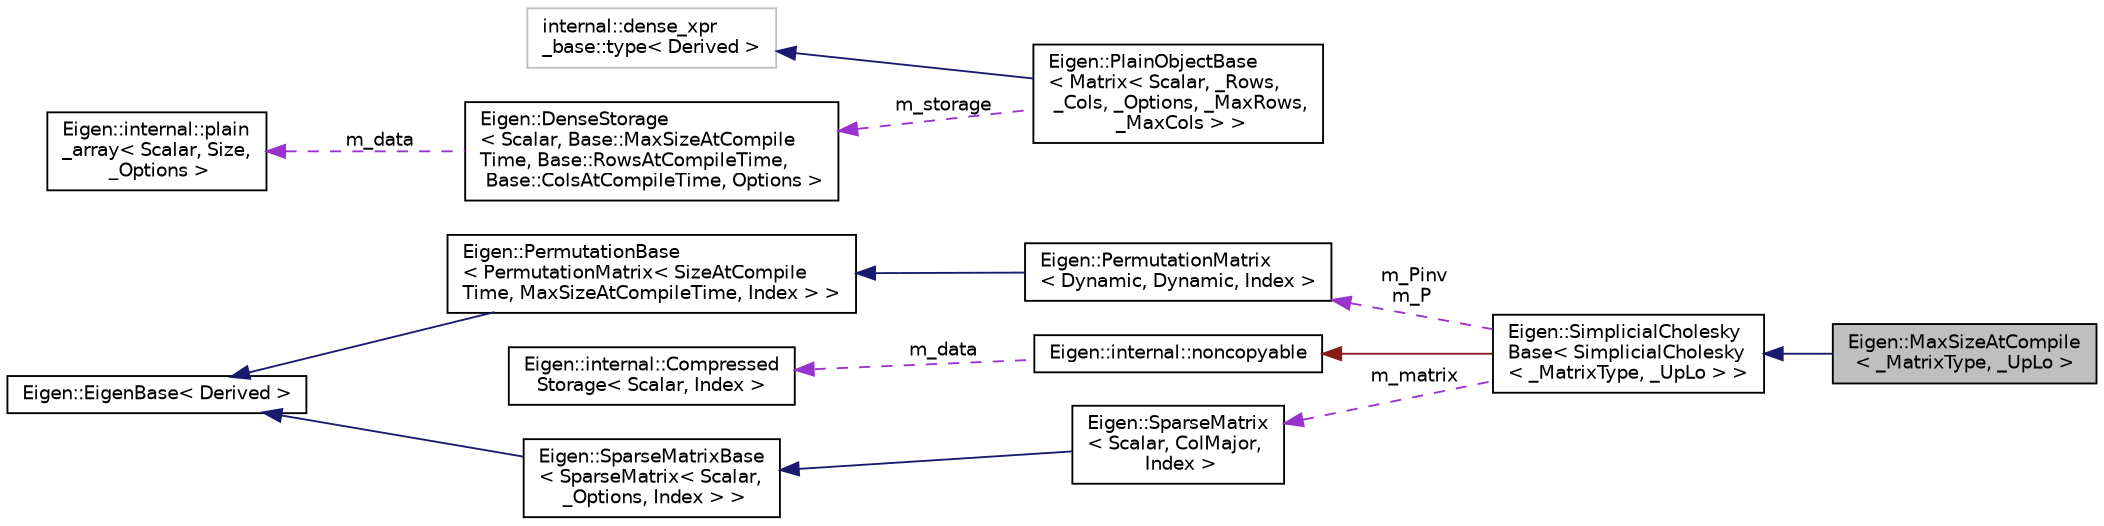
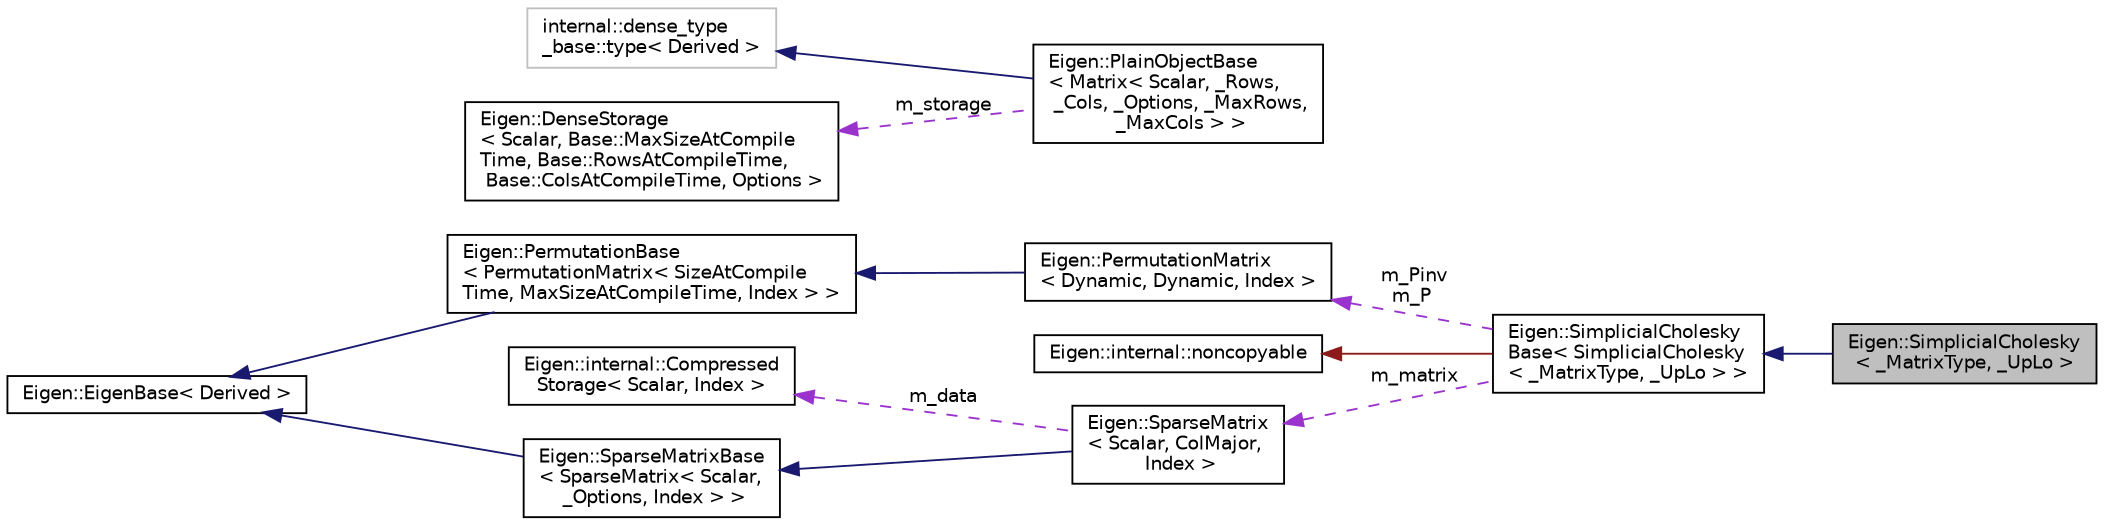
(652, 38) -> (652, 38)
(157, 151) -> none
(1965, 354) -> (1965, 354)
(924, 364) -> (943, 414)
